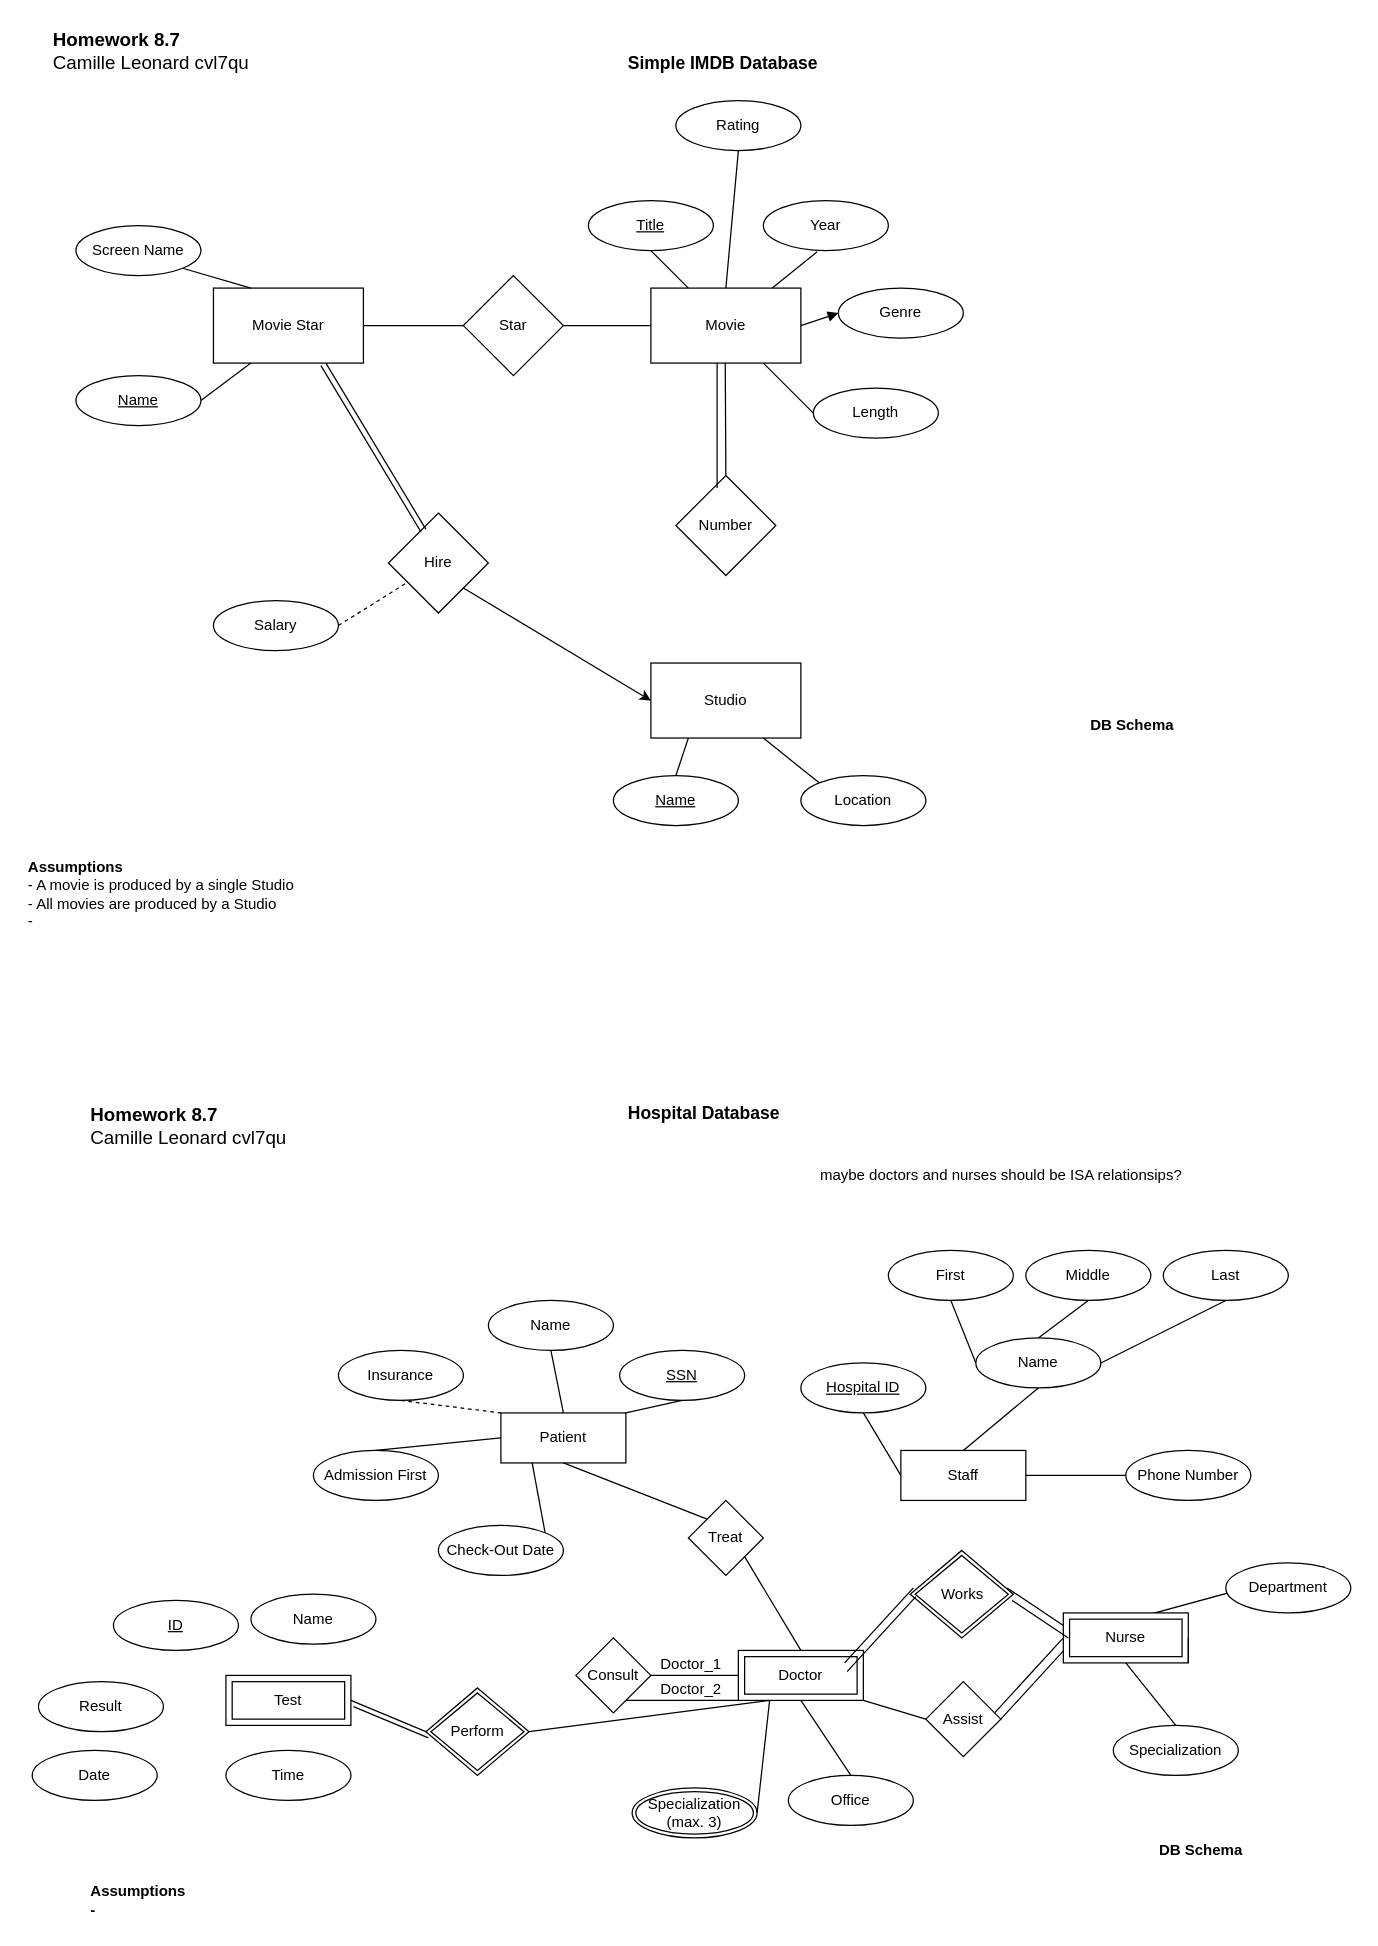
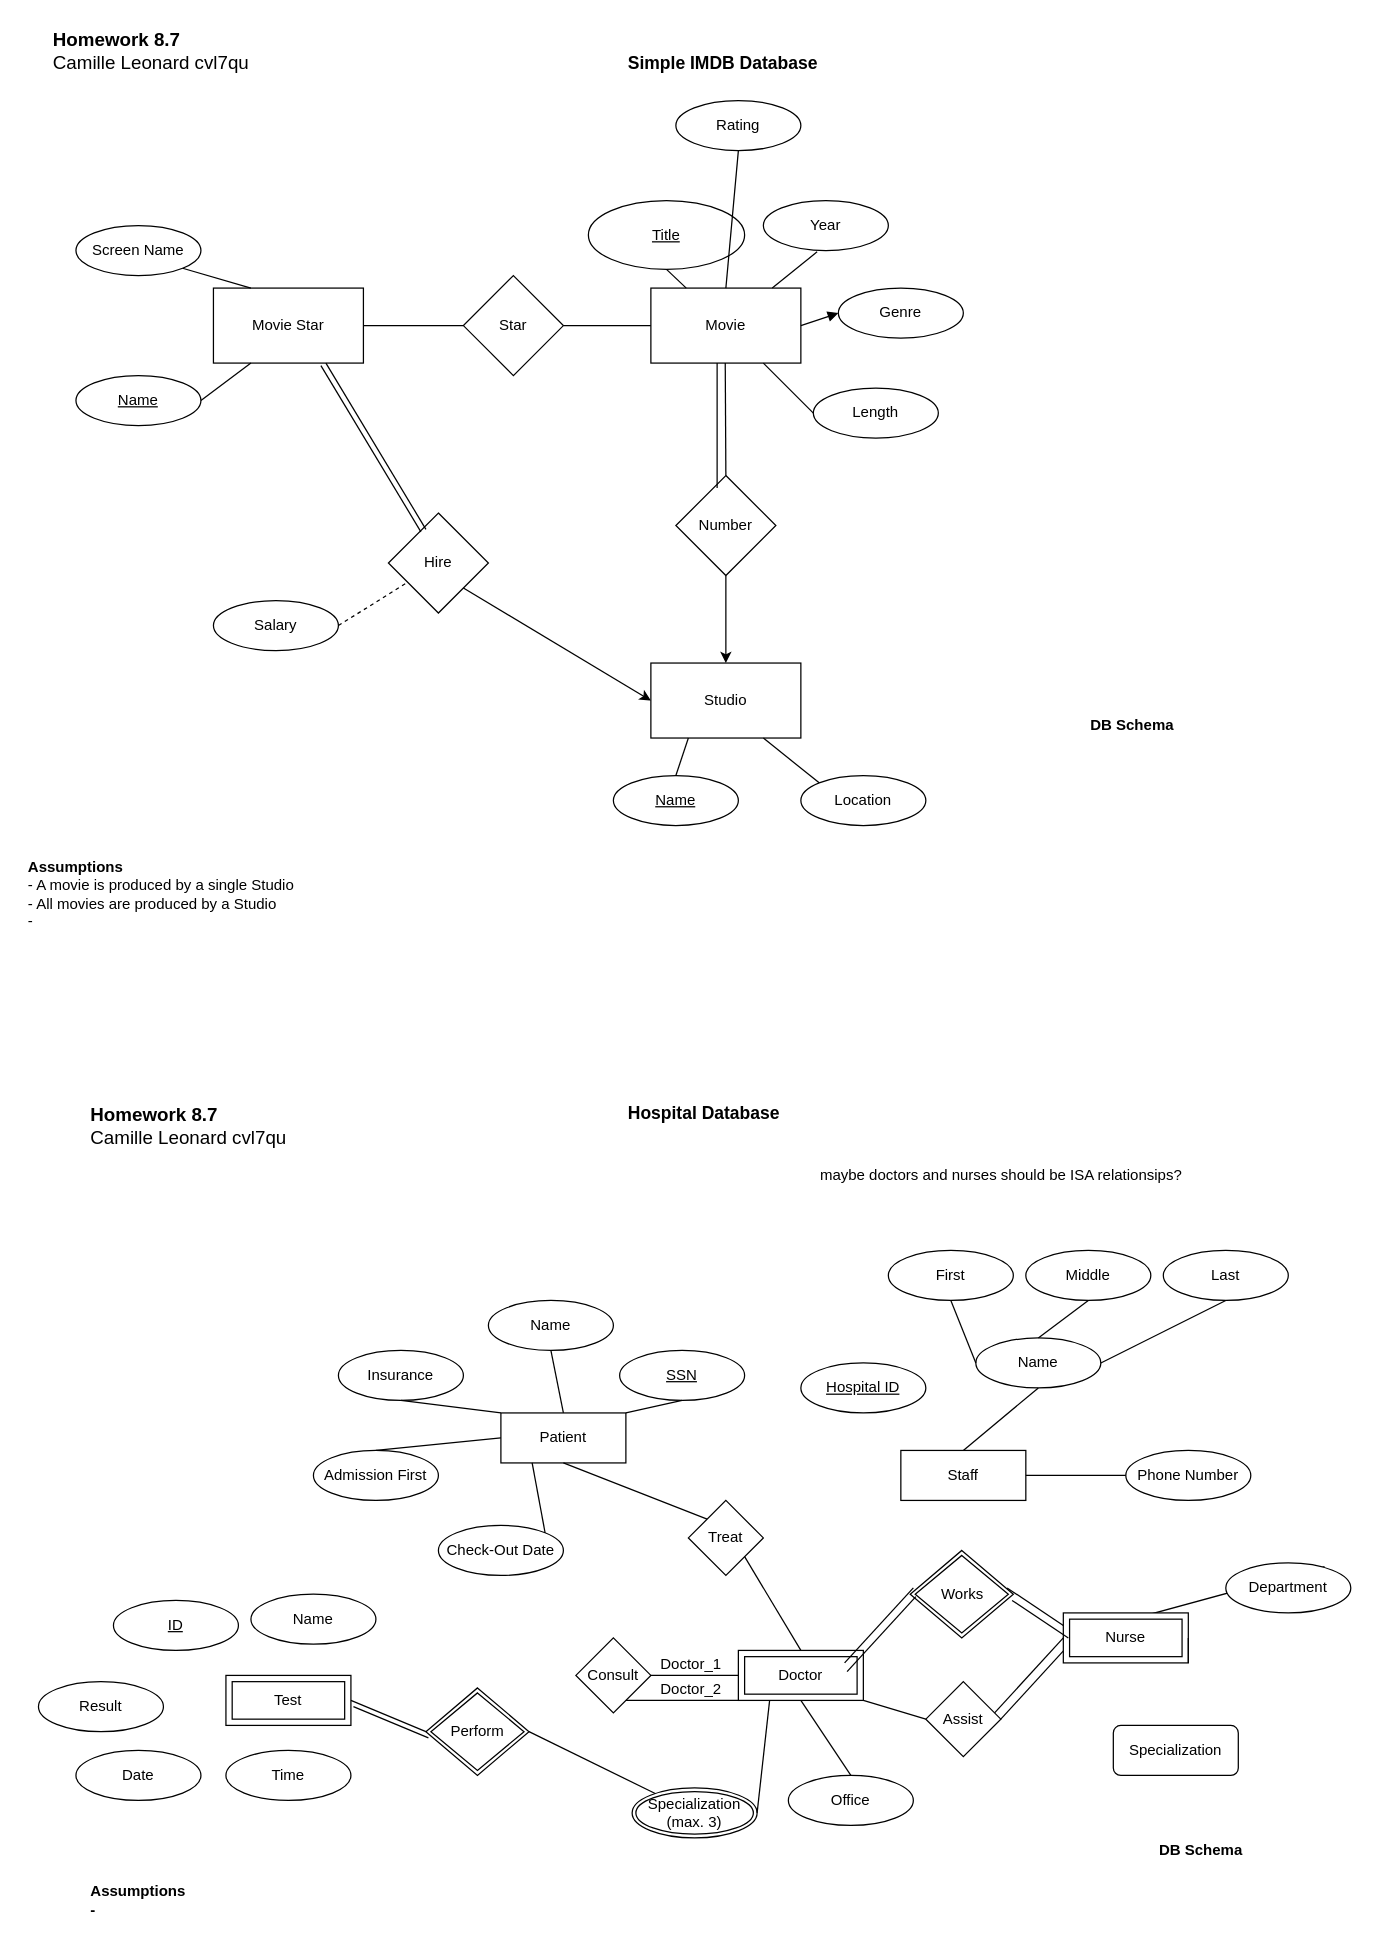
(651, 226) -> (666, 235)
none -> (726, 615)
(451, 1407) -> (451, 1407)
(882, 1444) -> none
(1151, 1694) -> none
(645, 1717) -> (592, 1763)
(1176, 1751) -> (1176, 1751)
(94, 1776) -> (138, 1776)
